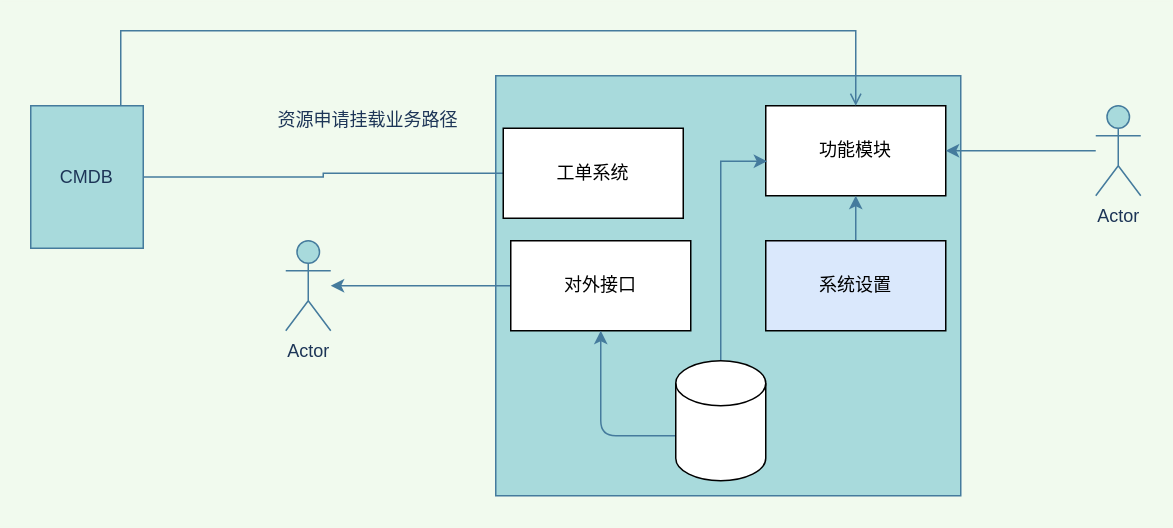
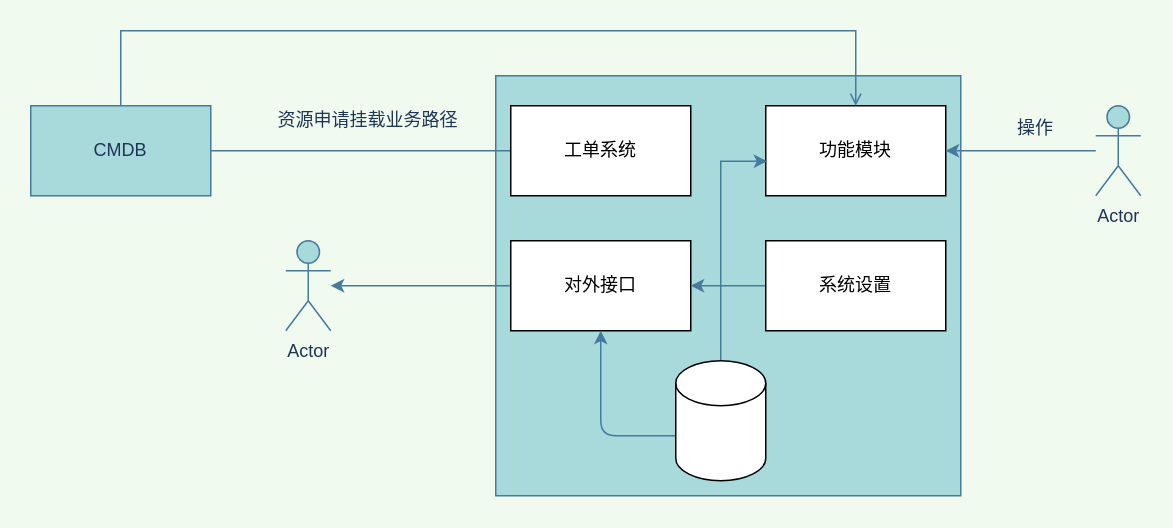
none -> (1036, 128)
(593, 173) -> (601, 151)
(87, 177) -> (121, 151)
(856, 213) -> (734, 286)
(856, 286) -> (856, 286)
